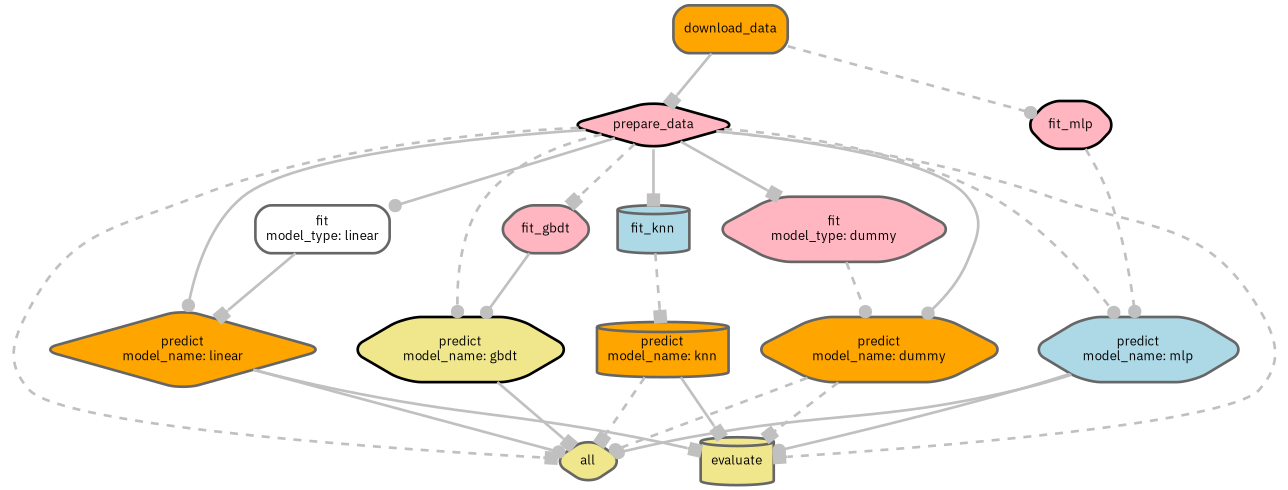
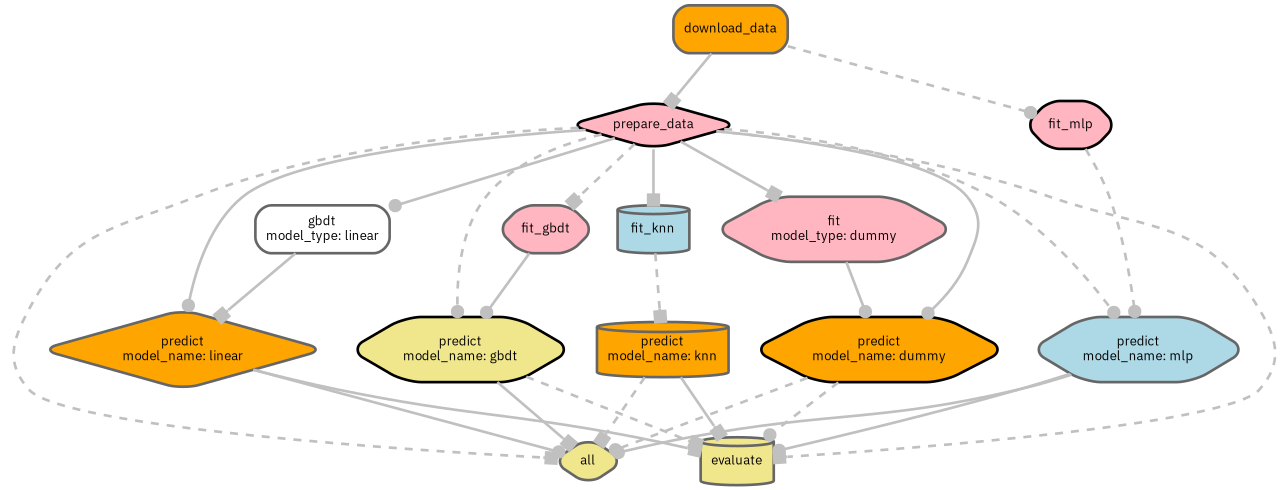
(323, 229) -> (323, 229)
(855, 284) -> (855, 284)
(879, 350) -> (879, 350)
(807, 406) -> (807, 406)
none -> (607, 409)
